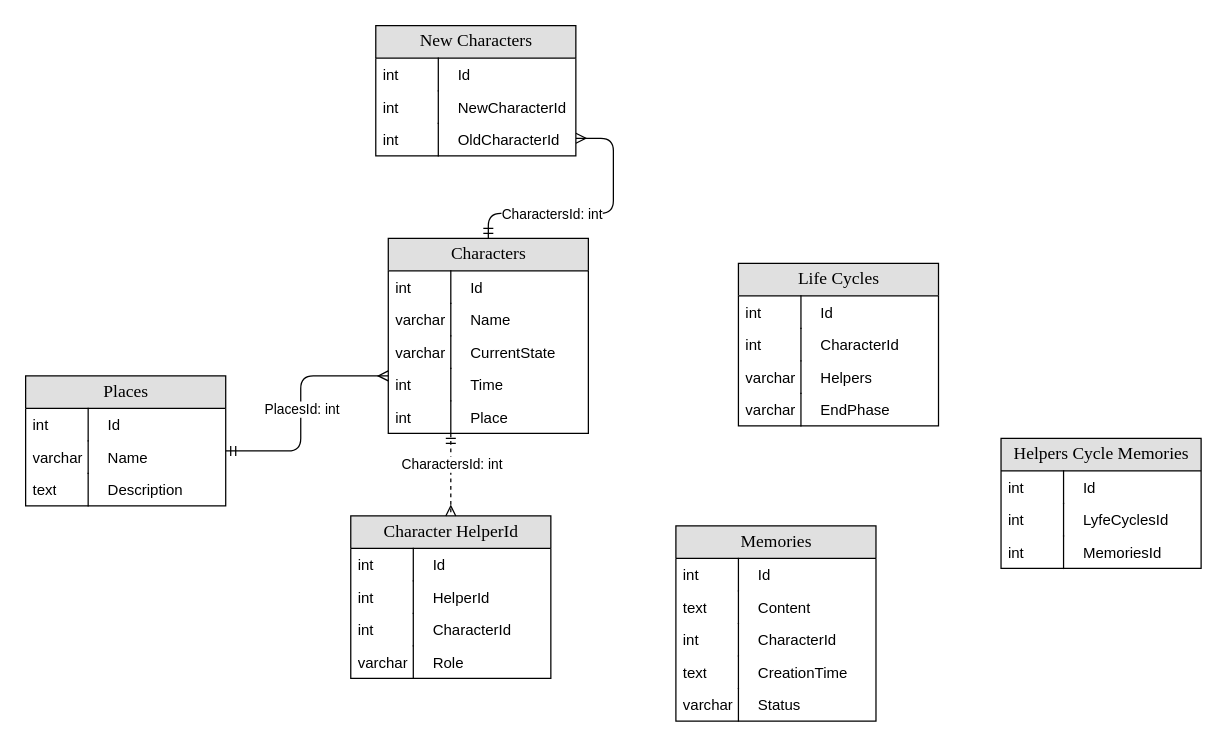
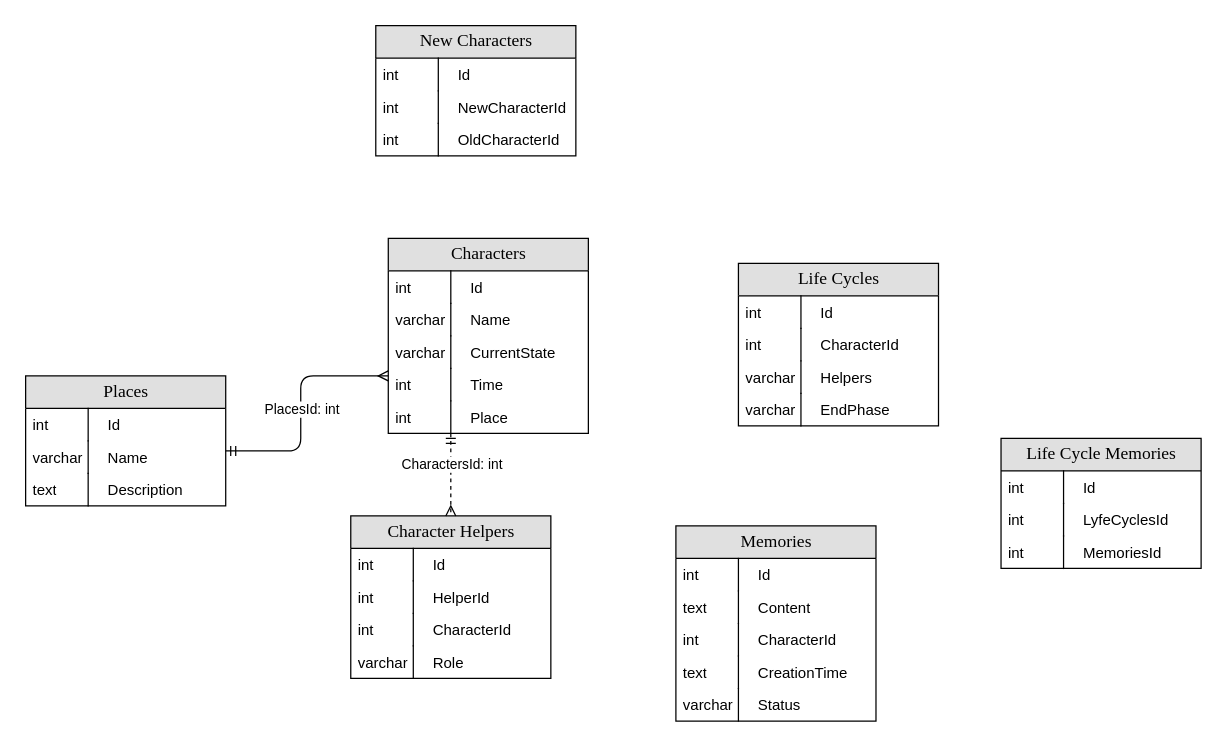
(588, 213) -> none
(1101, 454) -> (1101, 454)
(451, 532) -> (451, 532)
